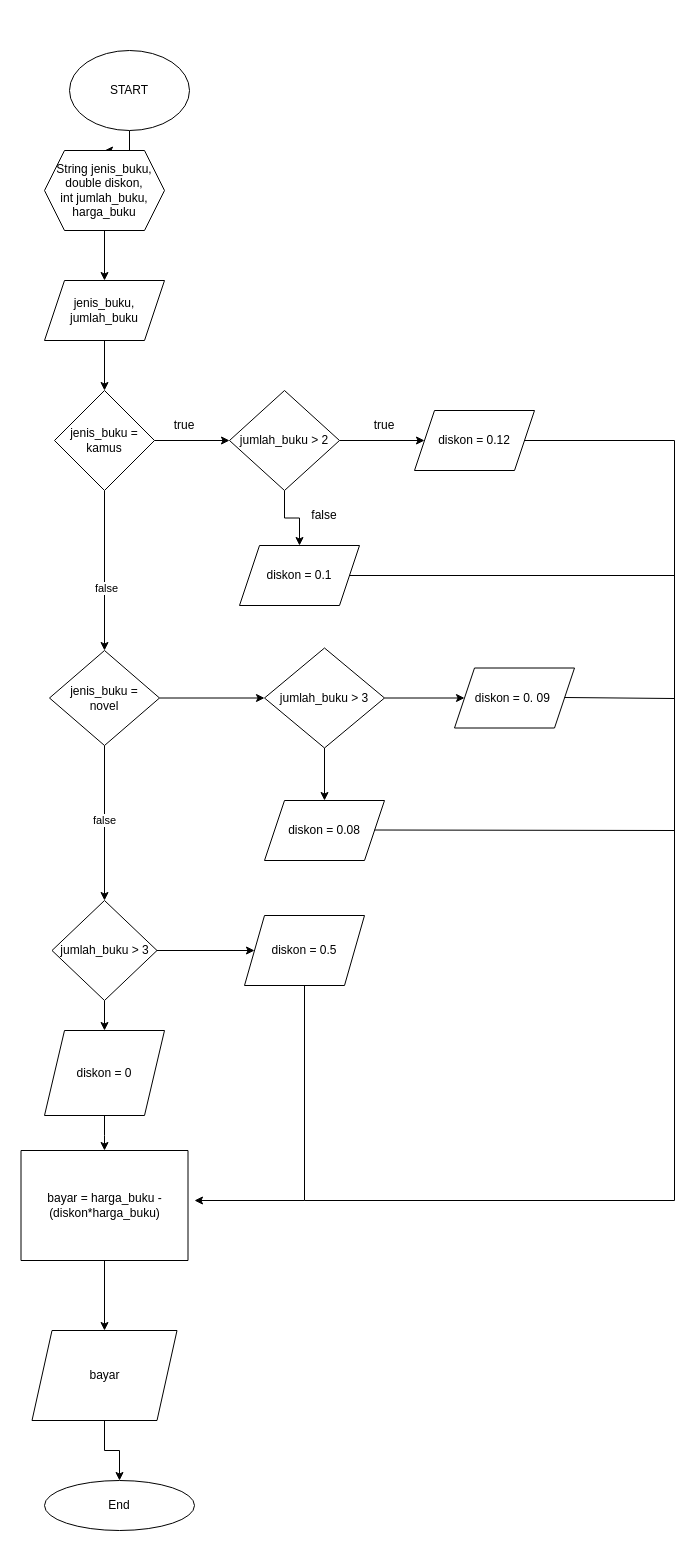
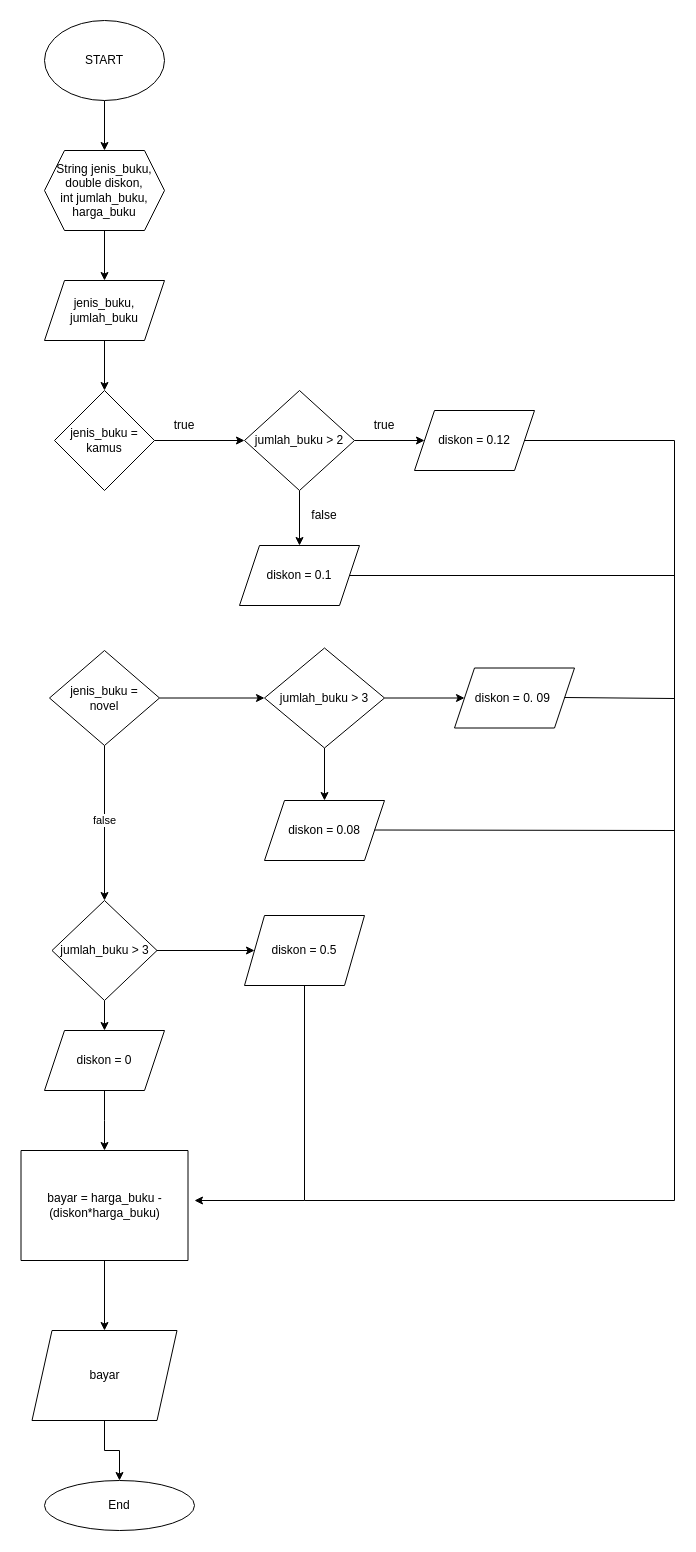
(130, 91) -> (105, 61)
(285, 441) -> (300, 441)
(105, 567) -> none
(105, 1073) -> (105, 1061)
